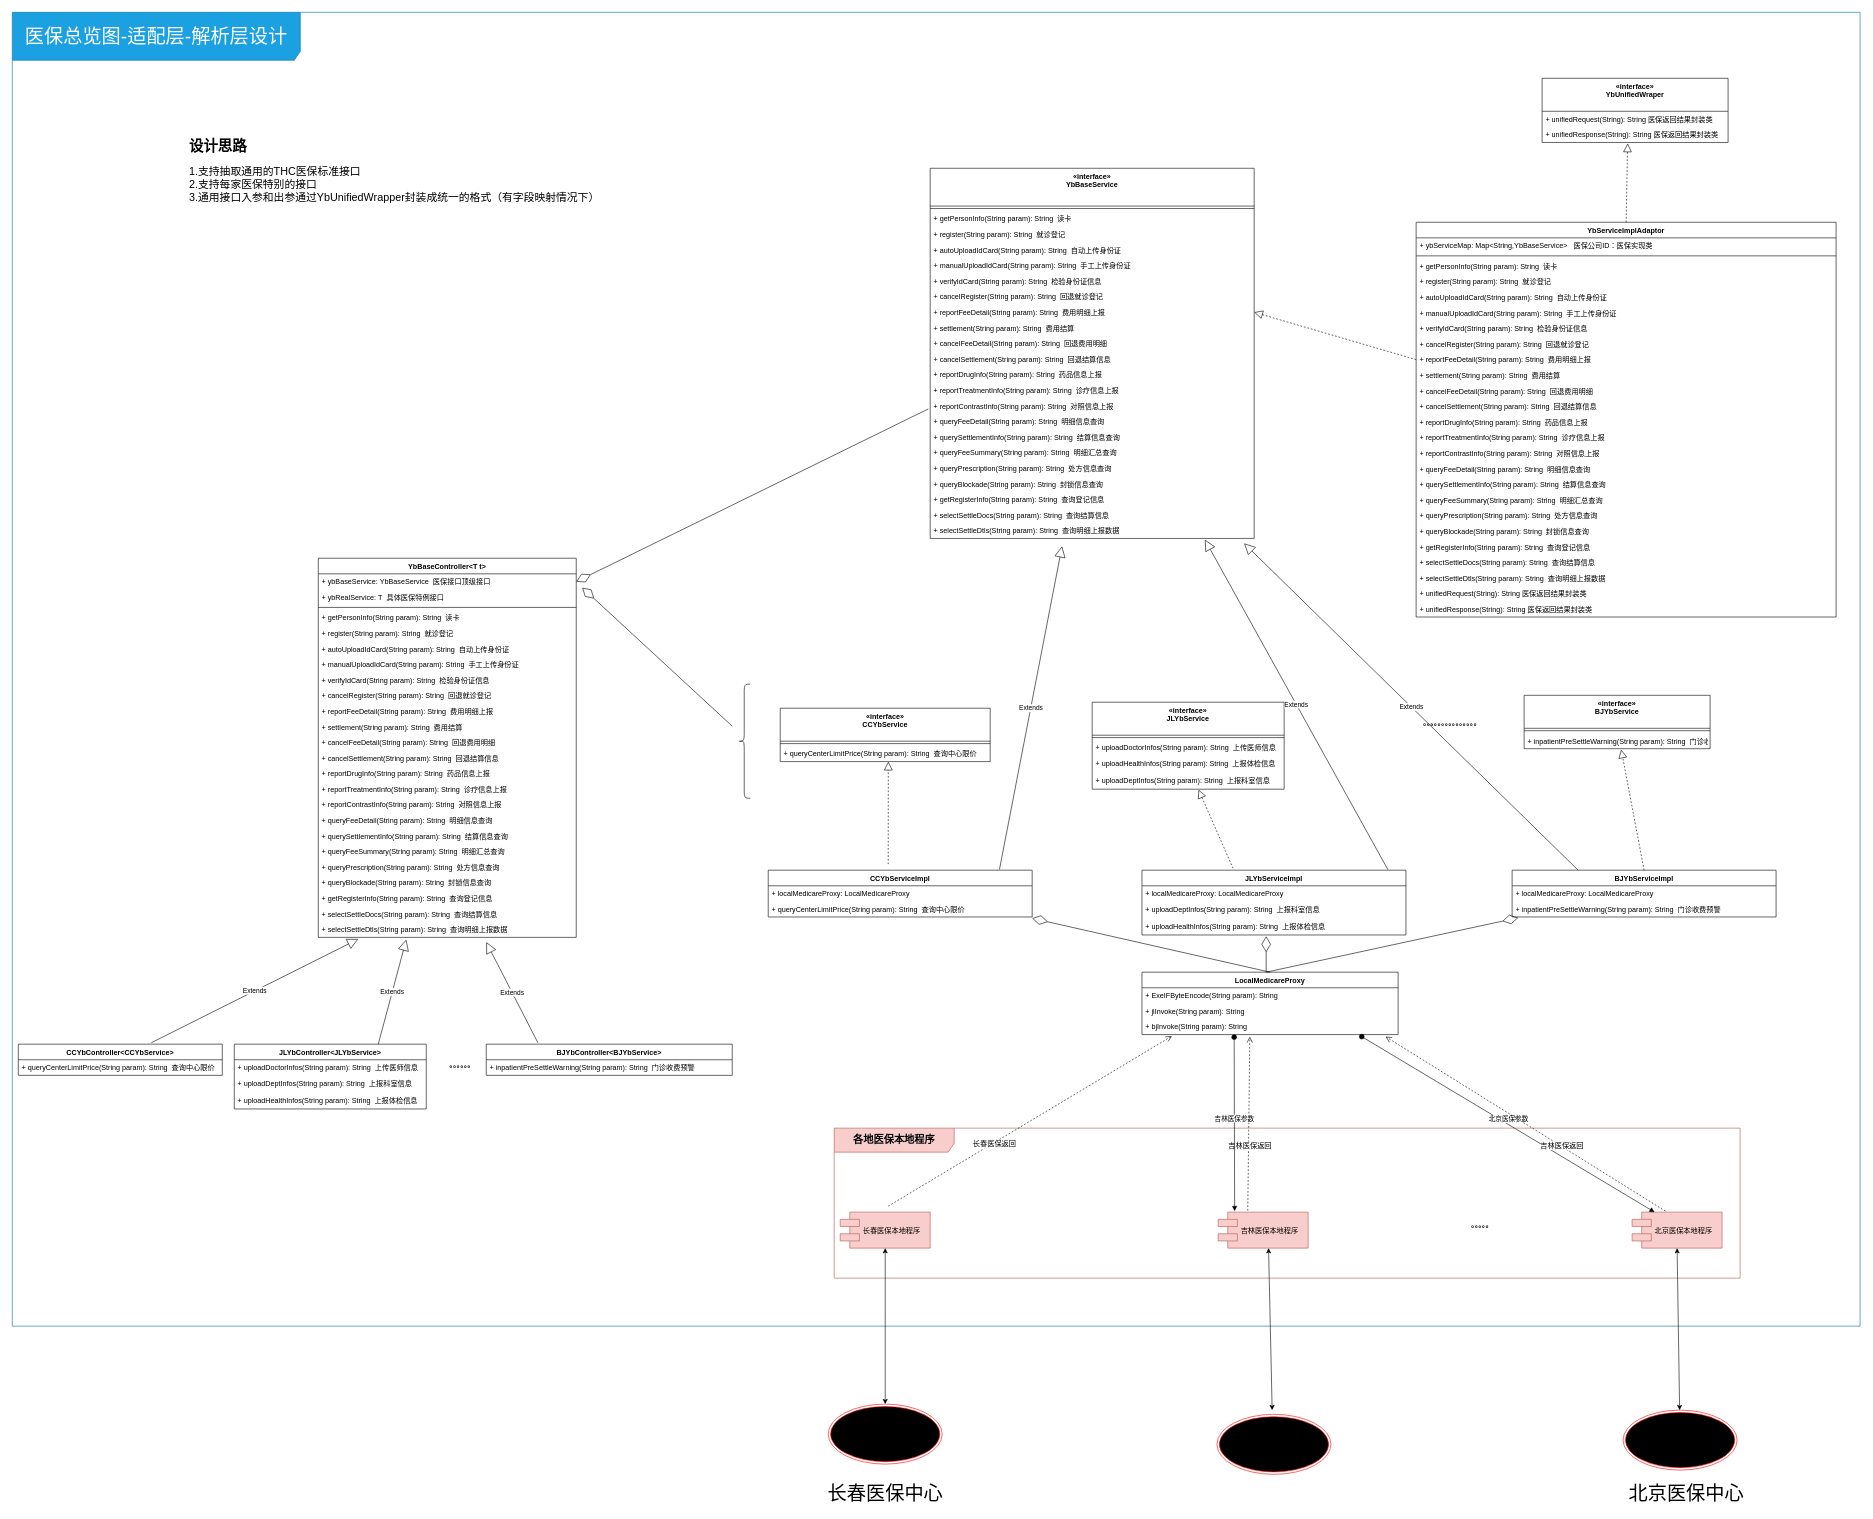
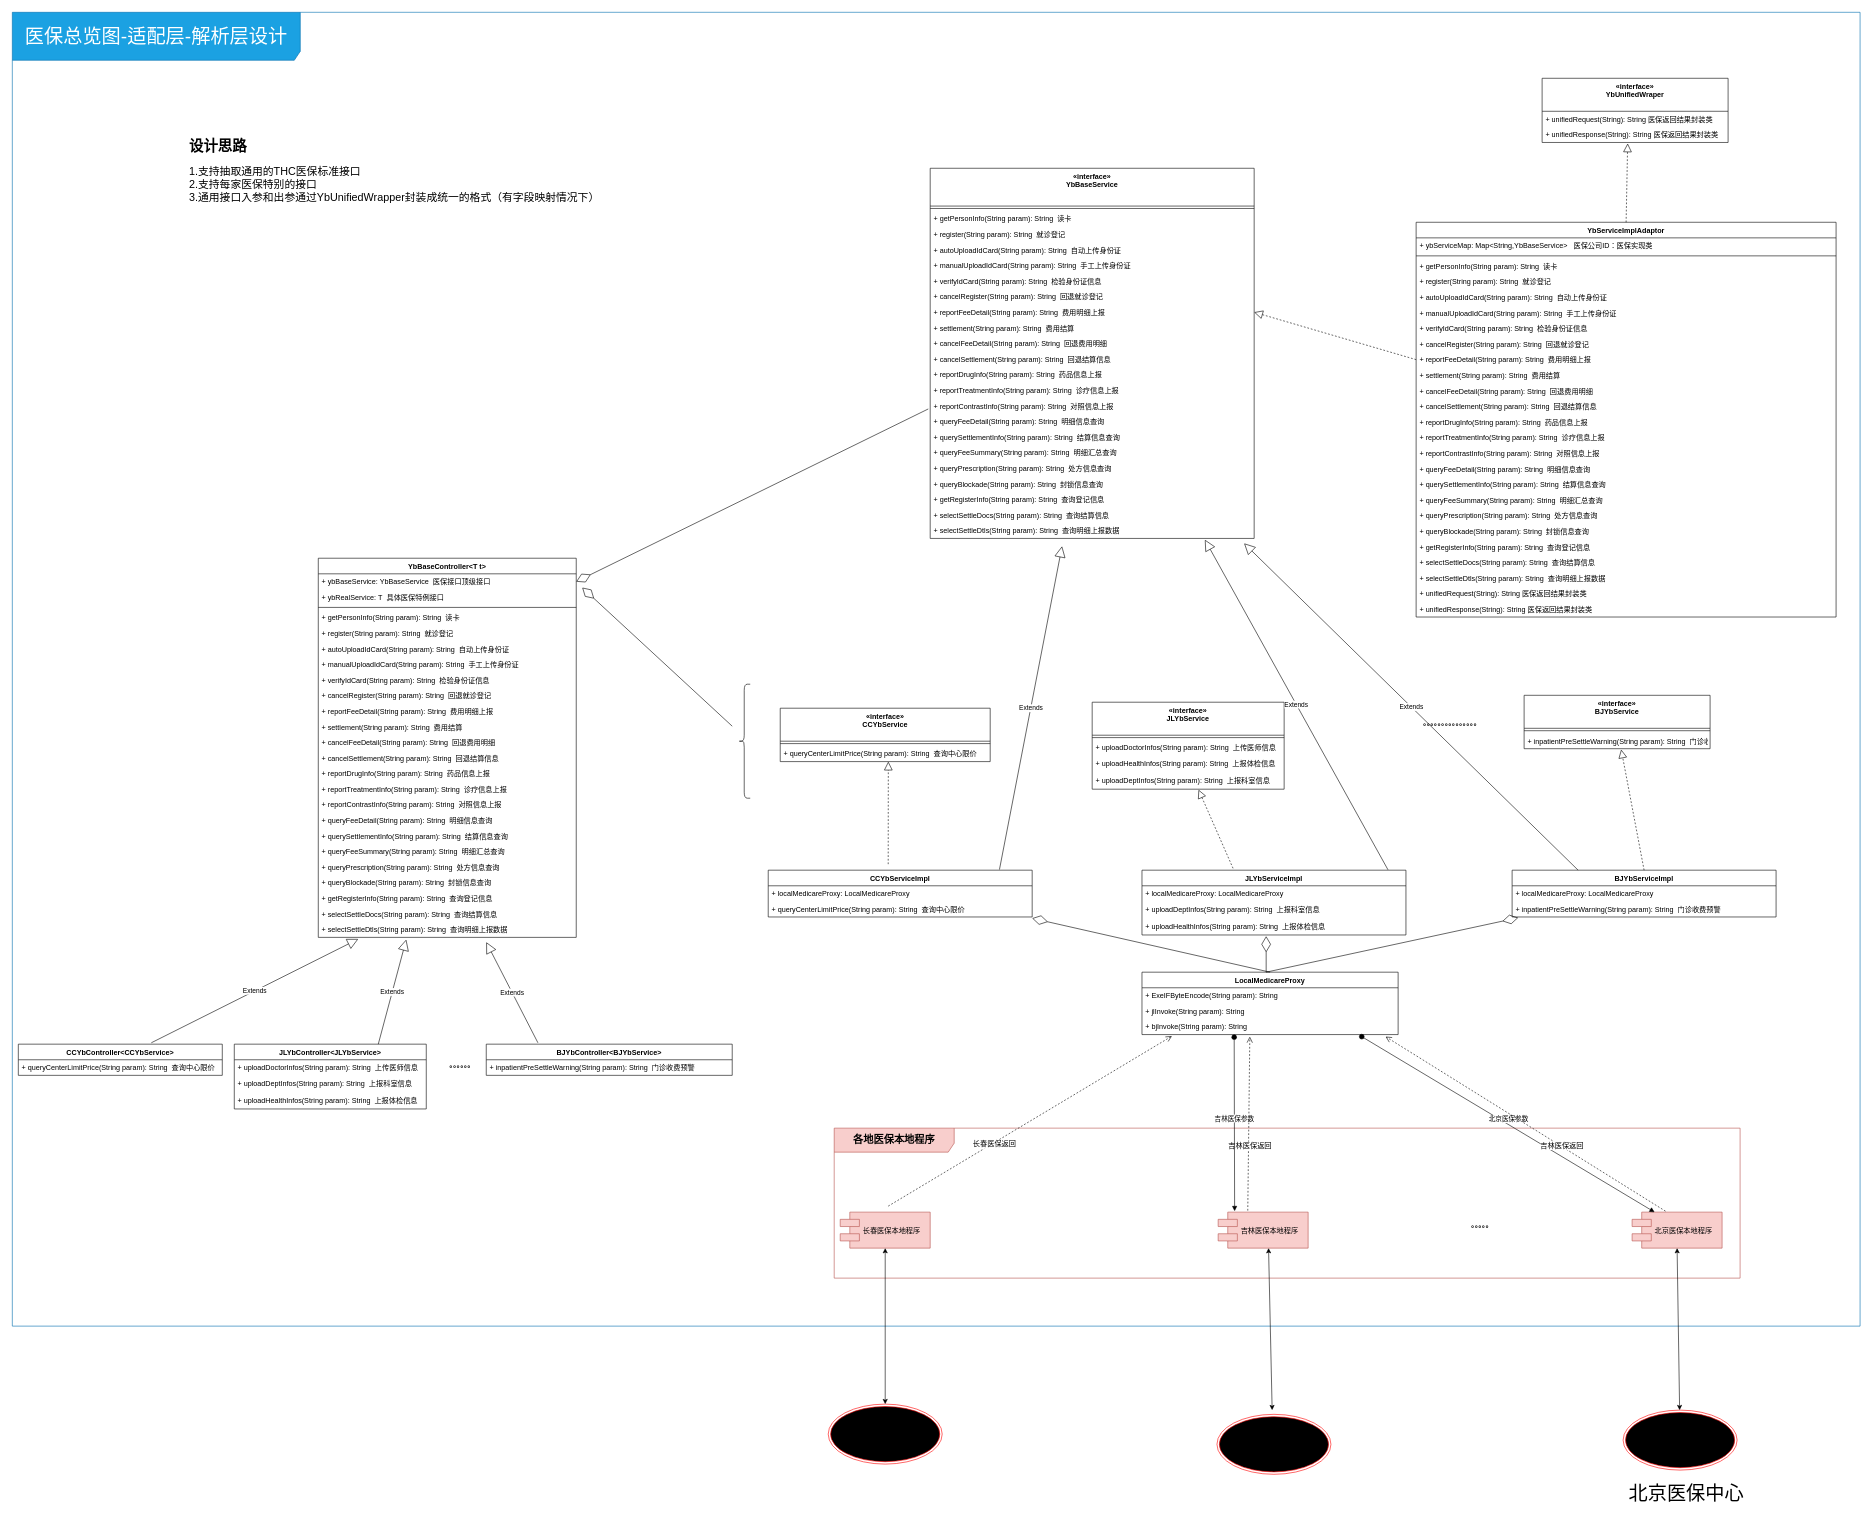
(885, 1494) -> none
